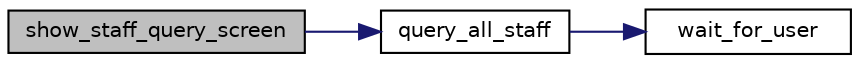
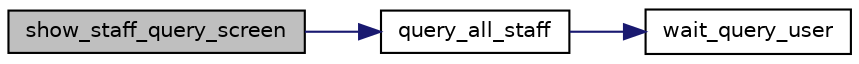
(748, 32) -> (748, 32)
